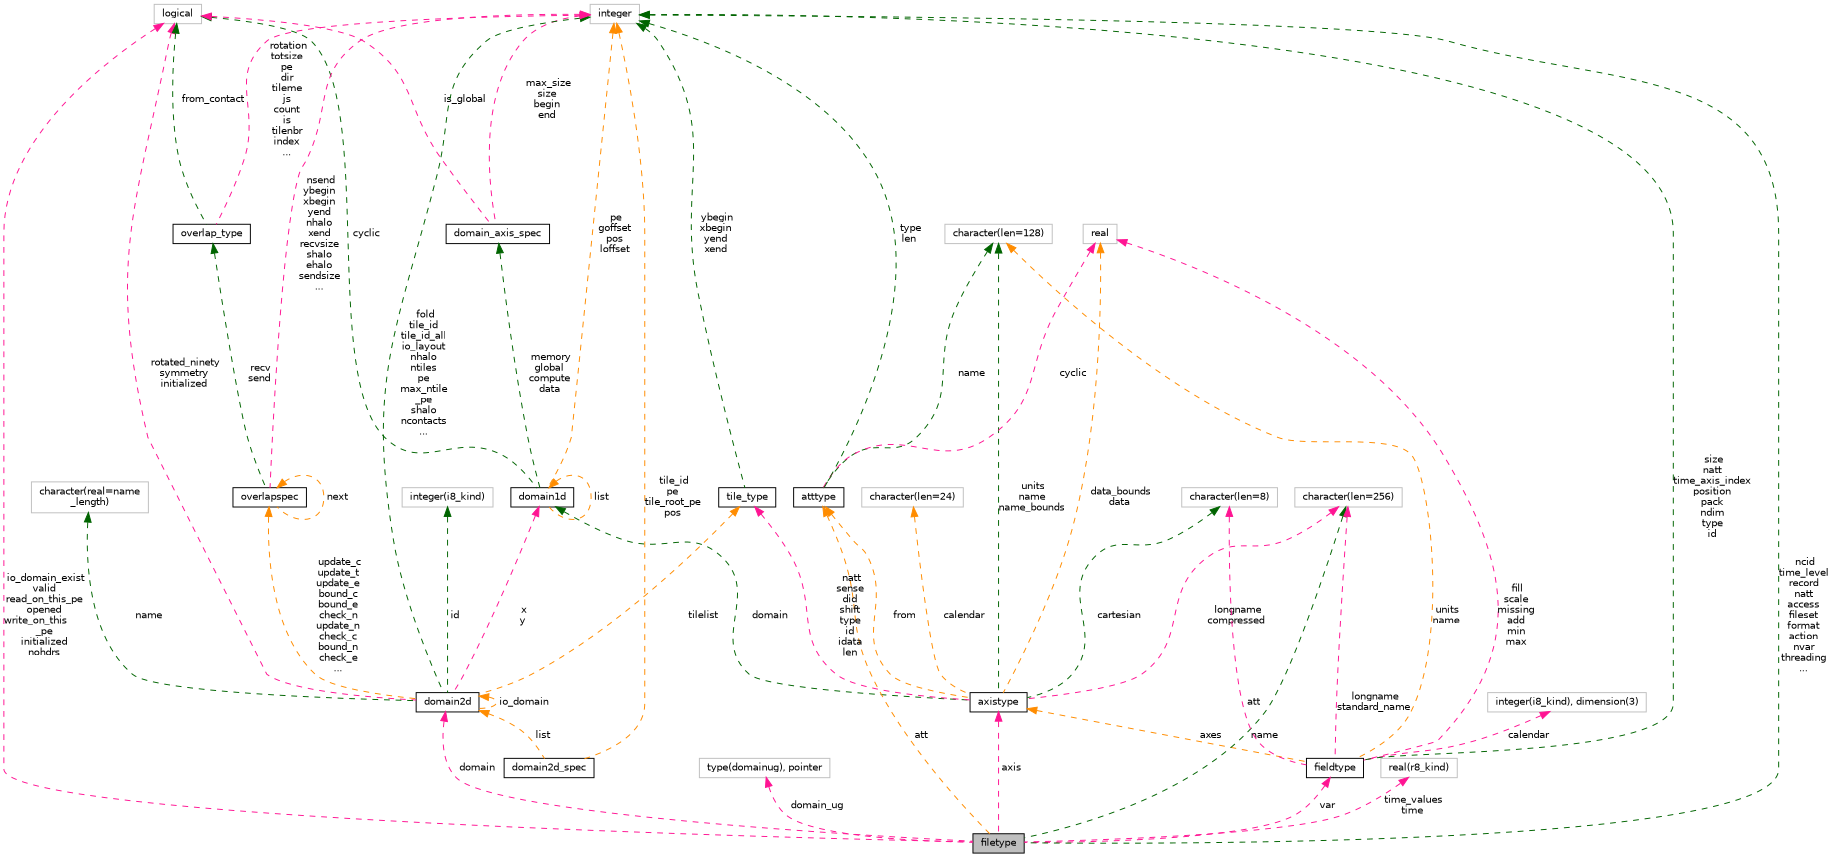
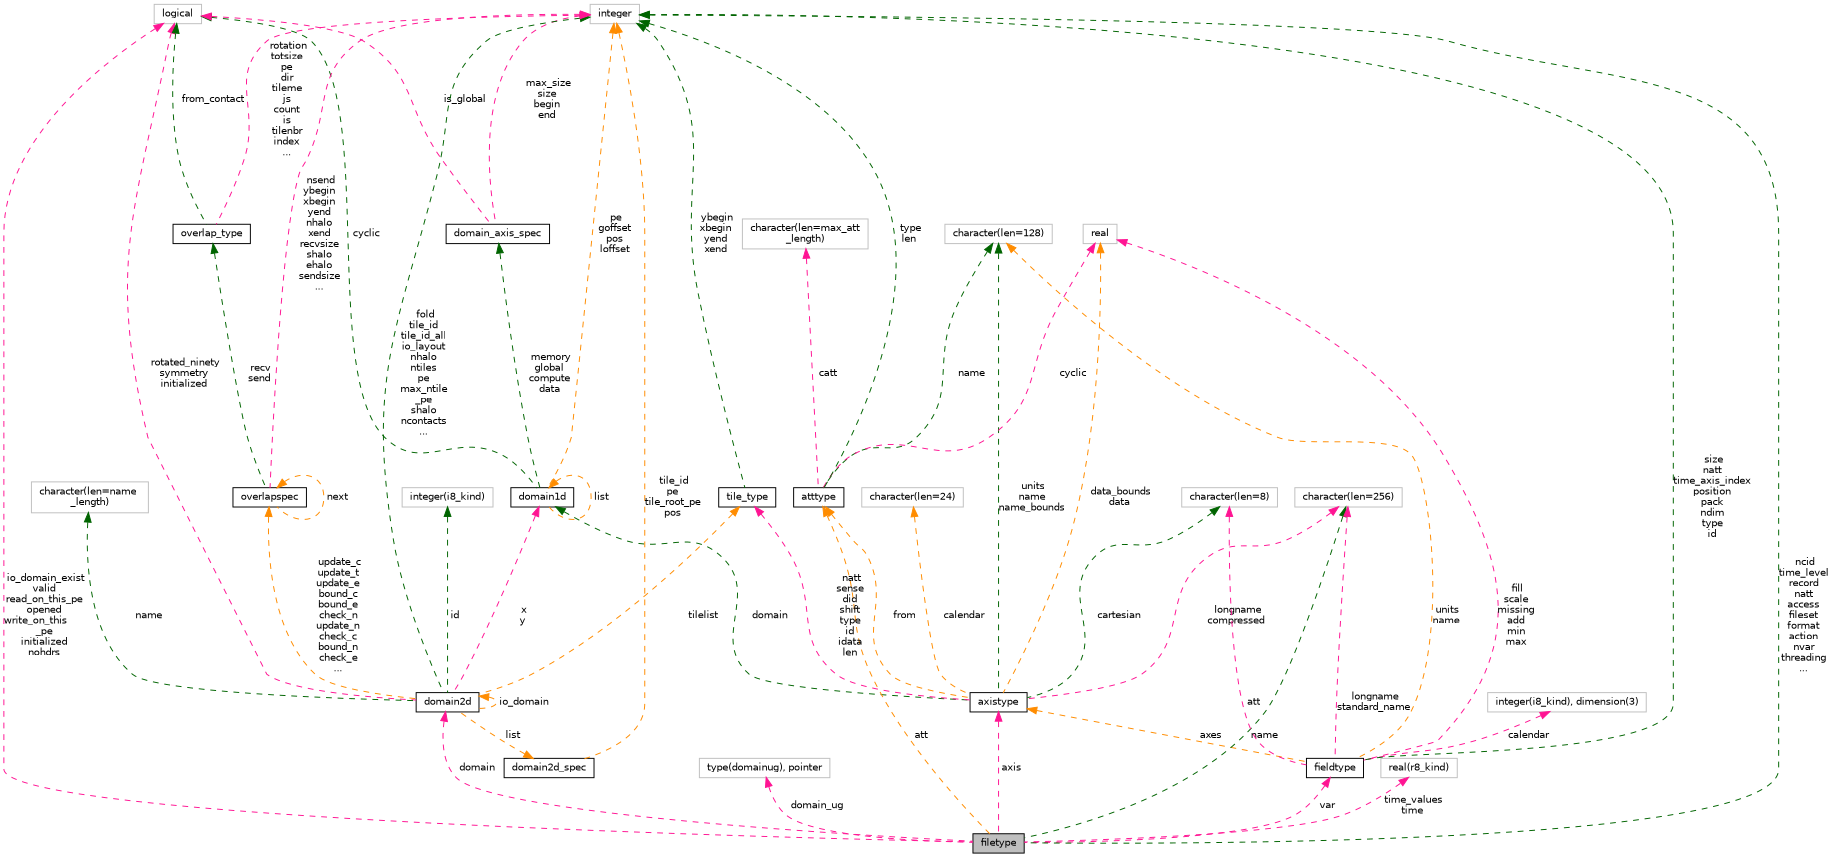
none -> (805, 234)
(90, 497) -> (90, 497)
(521, 730) -> (491, 734)
